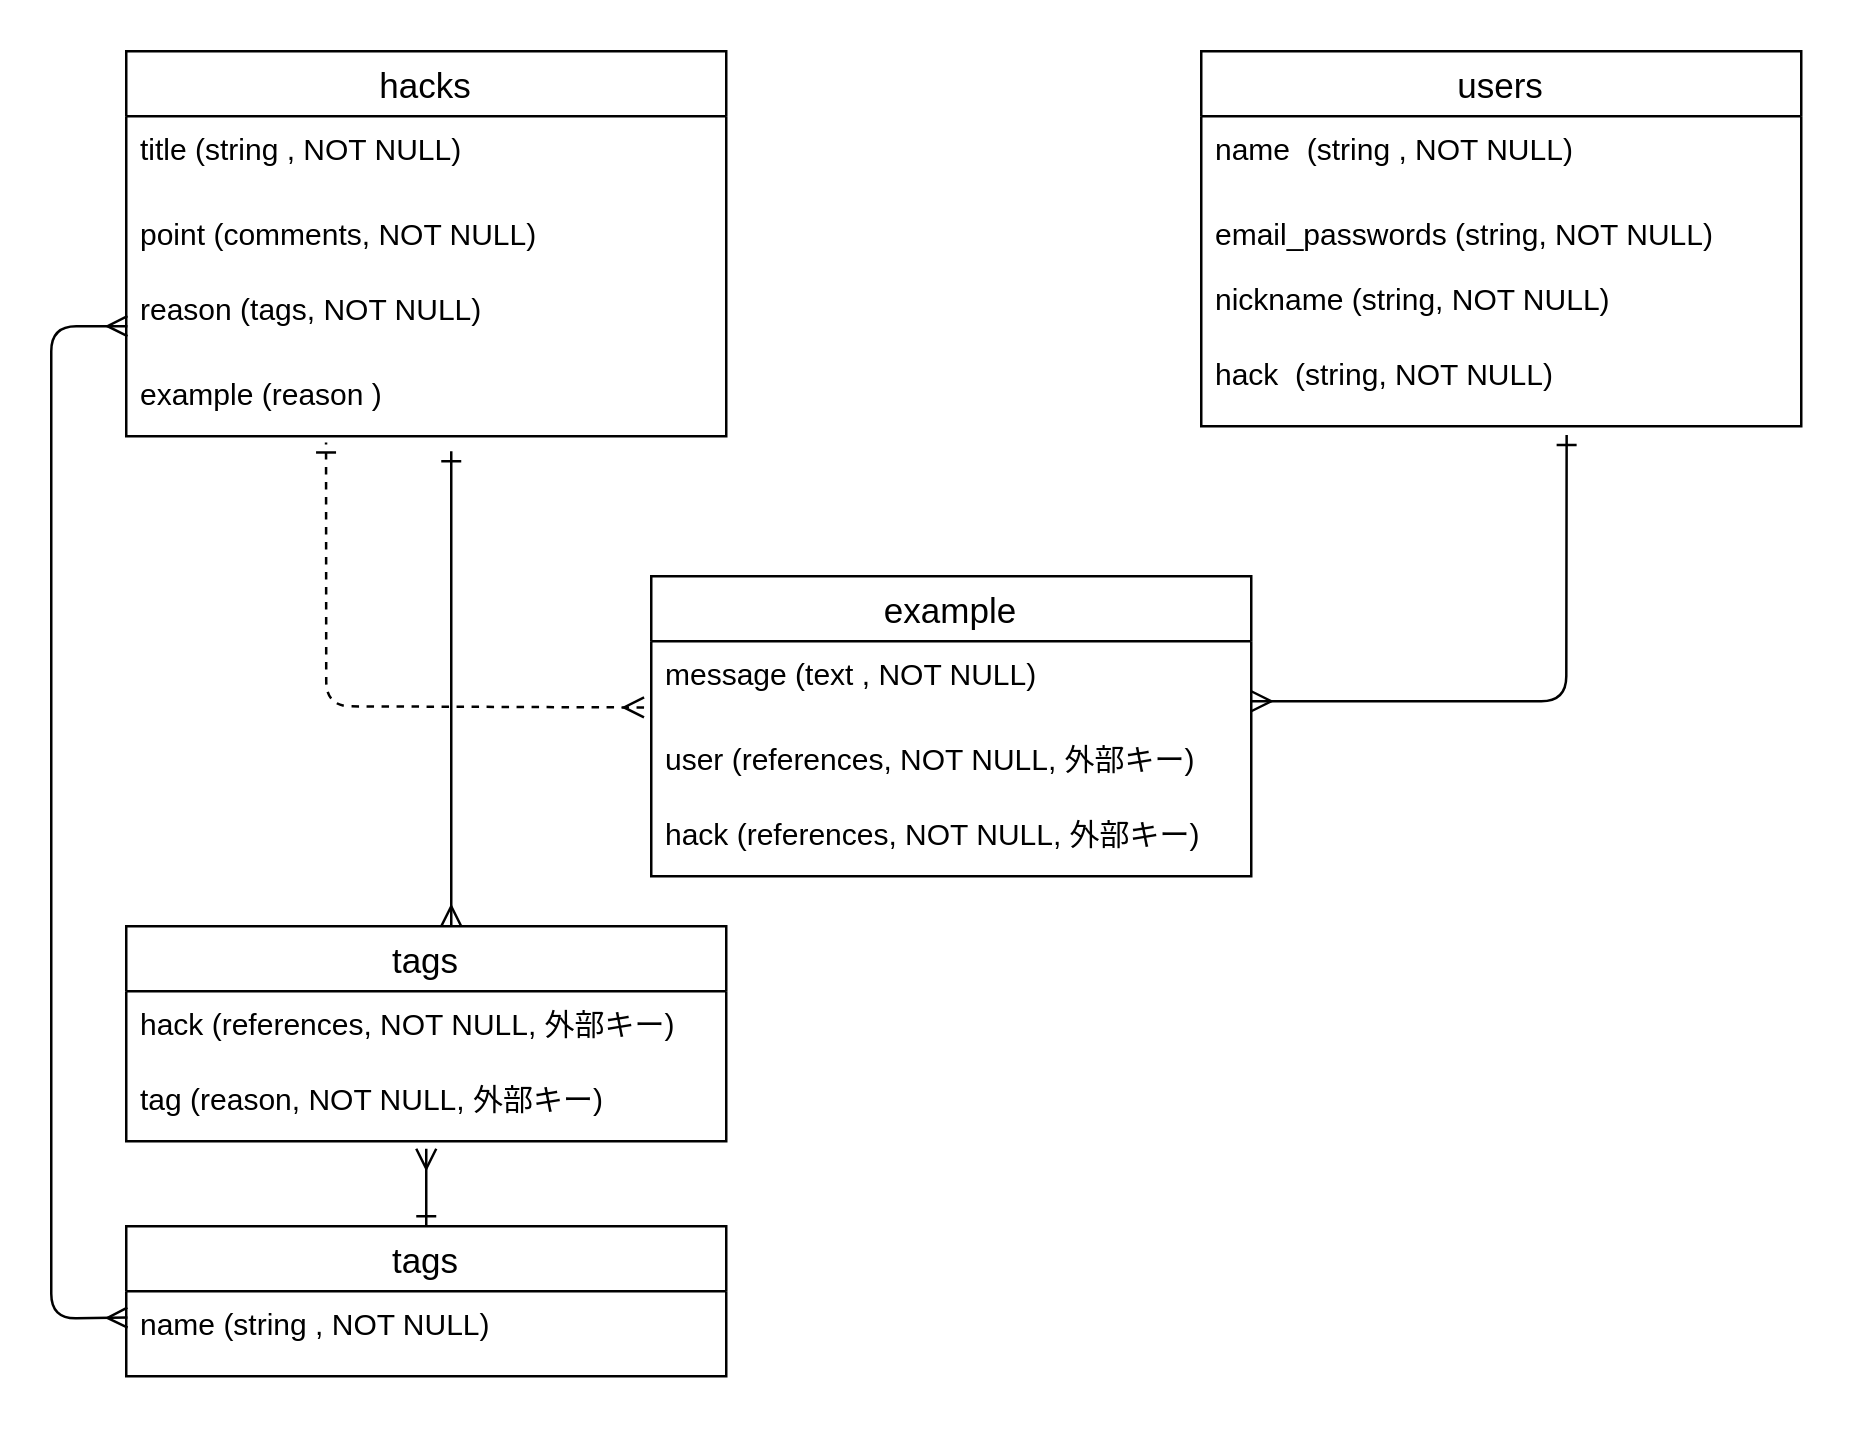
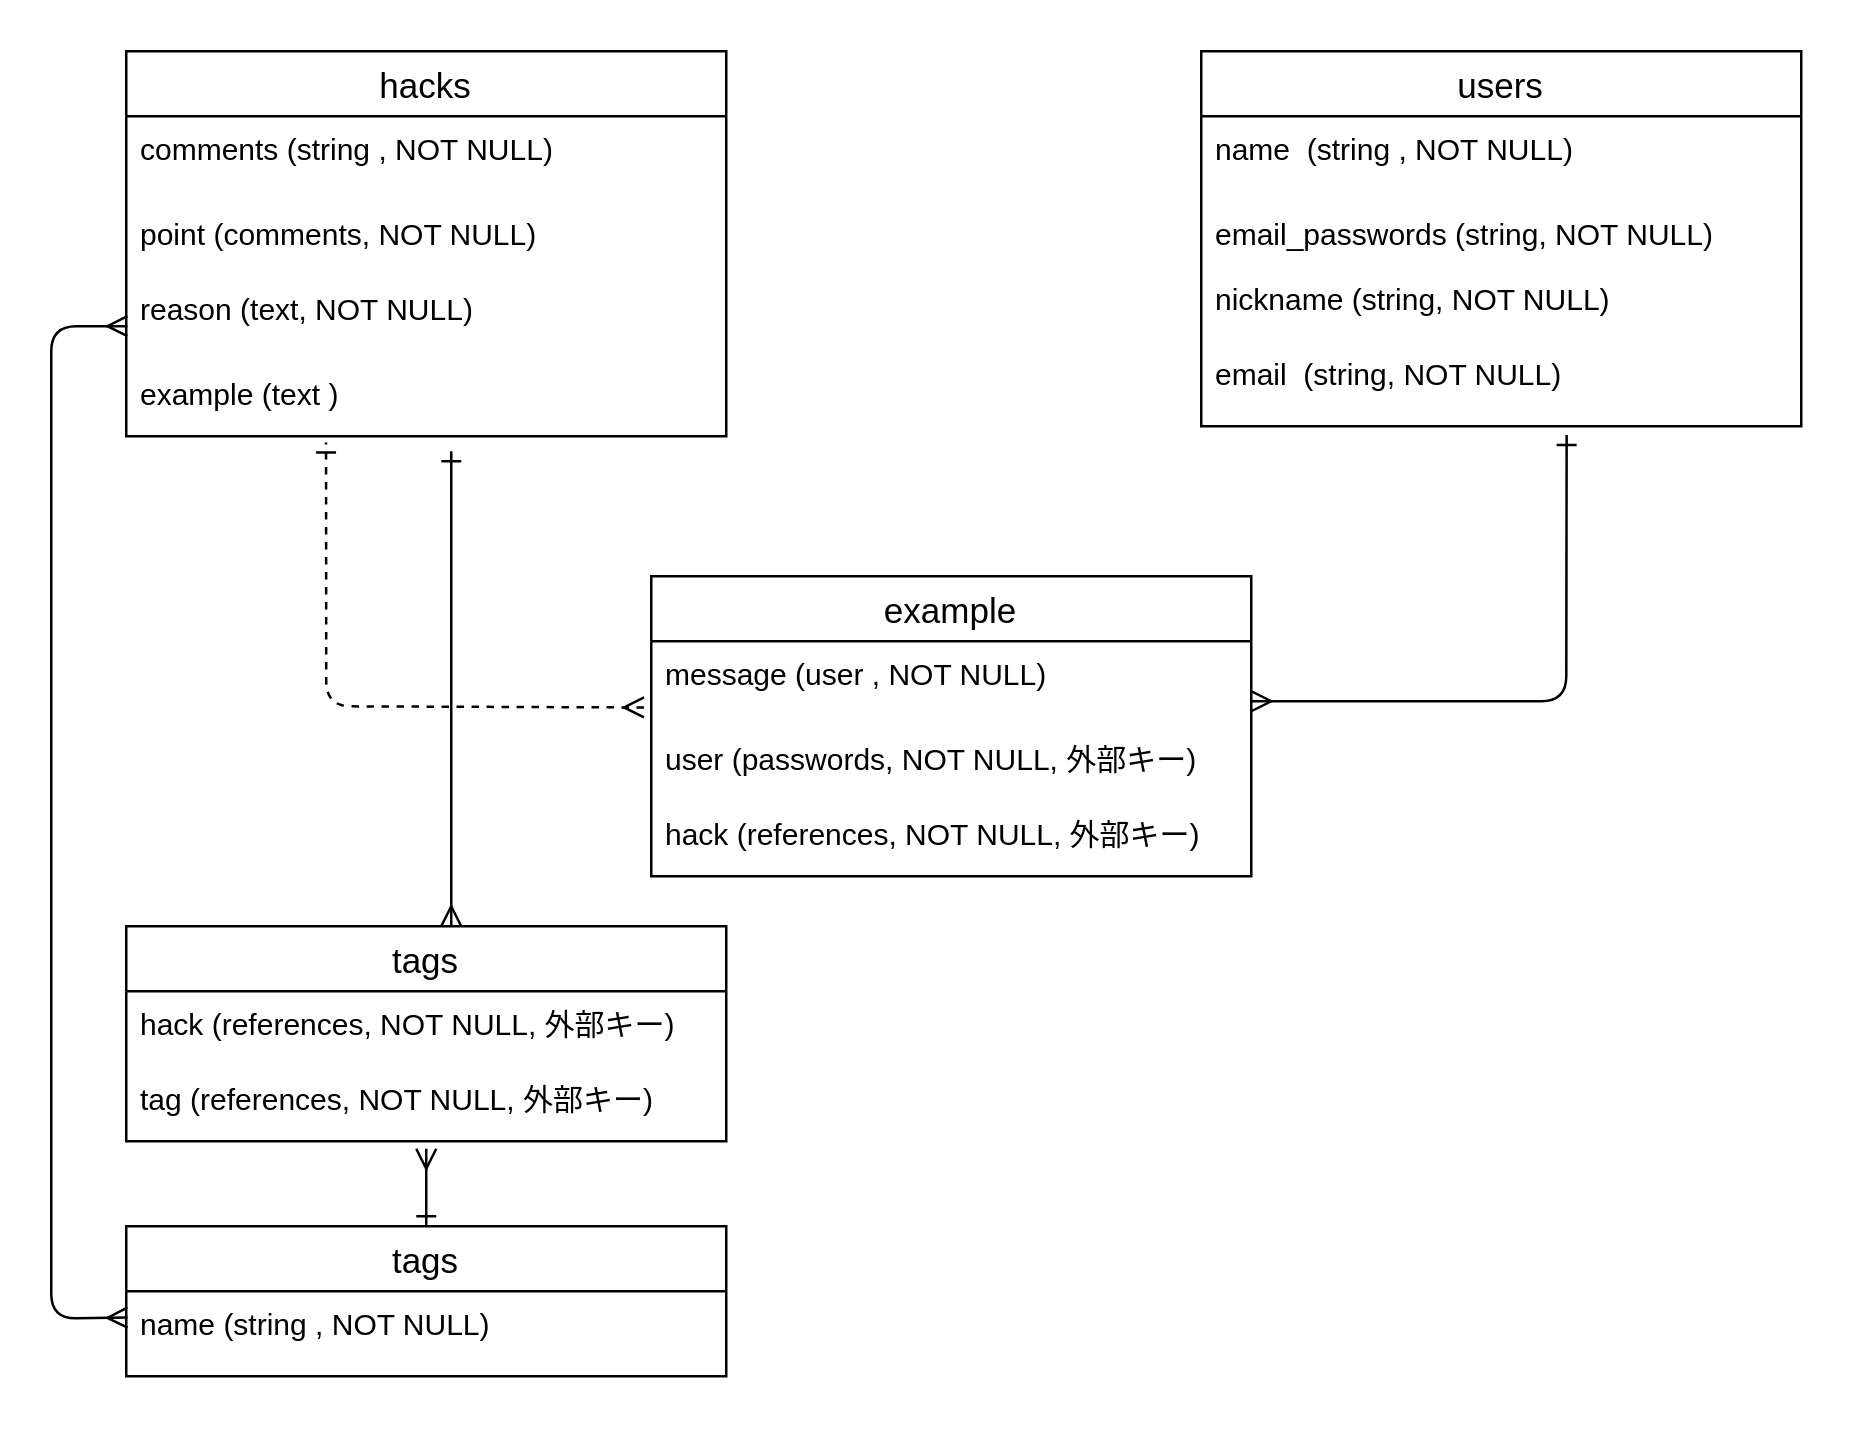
(319, 150) -> (352, 150)
(318, 310) -> (318, 310)
(1401, 375) -> (1402, 375)
(271, 395) -> (254, 395)
(859, 675) -> (859, 675)
(945, 760) -> (937, 760)
(378, 1100) -> (412, 1100)
